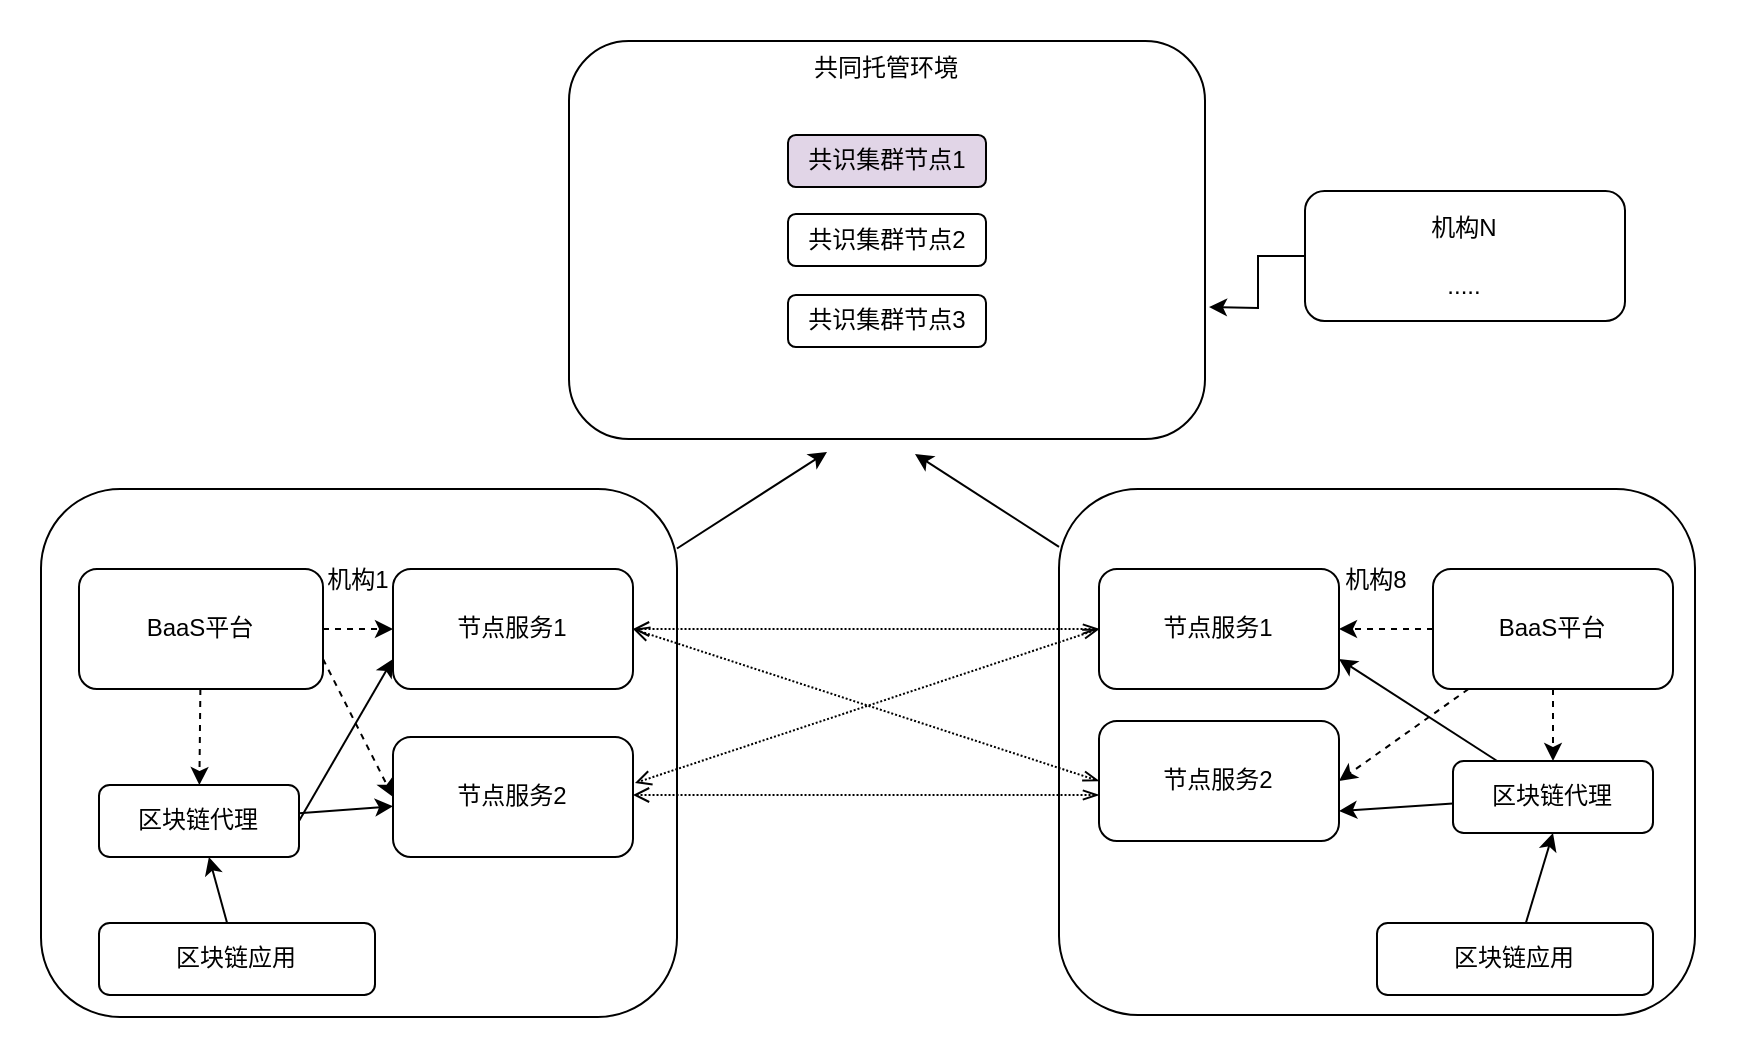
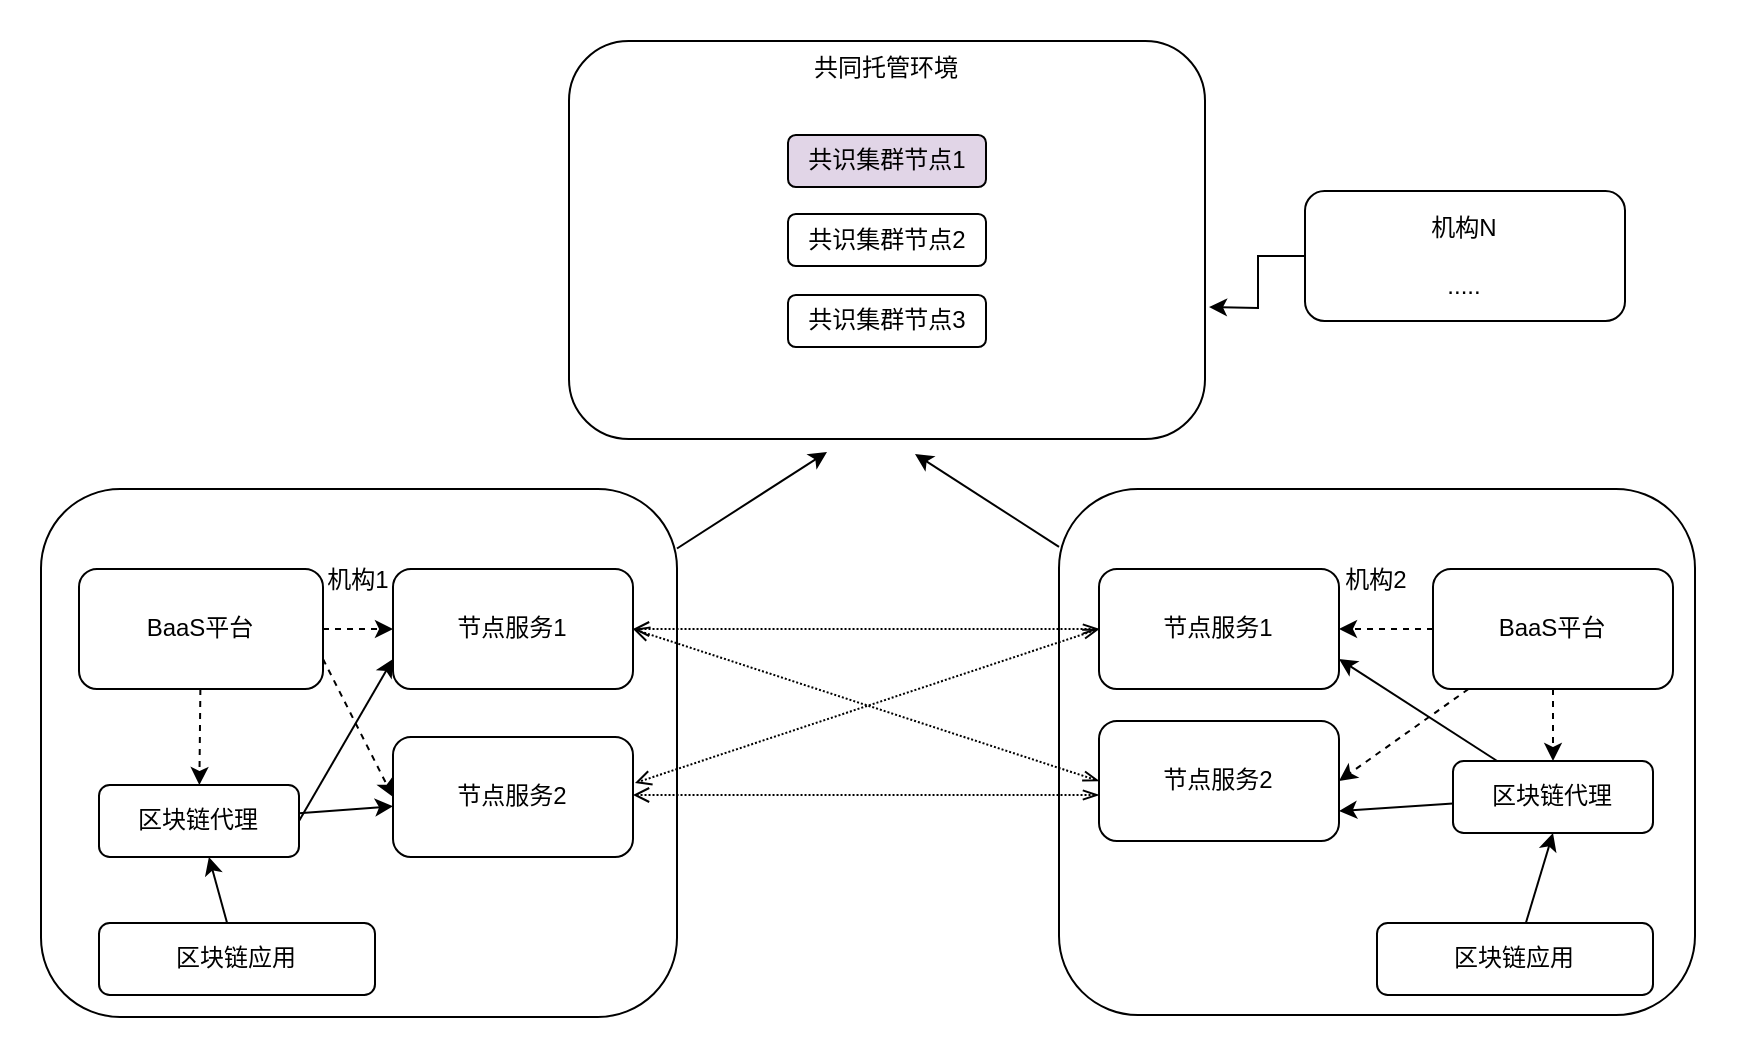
(1377, 753) -> (1377, 753)
